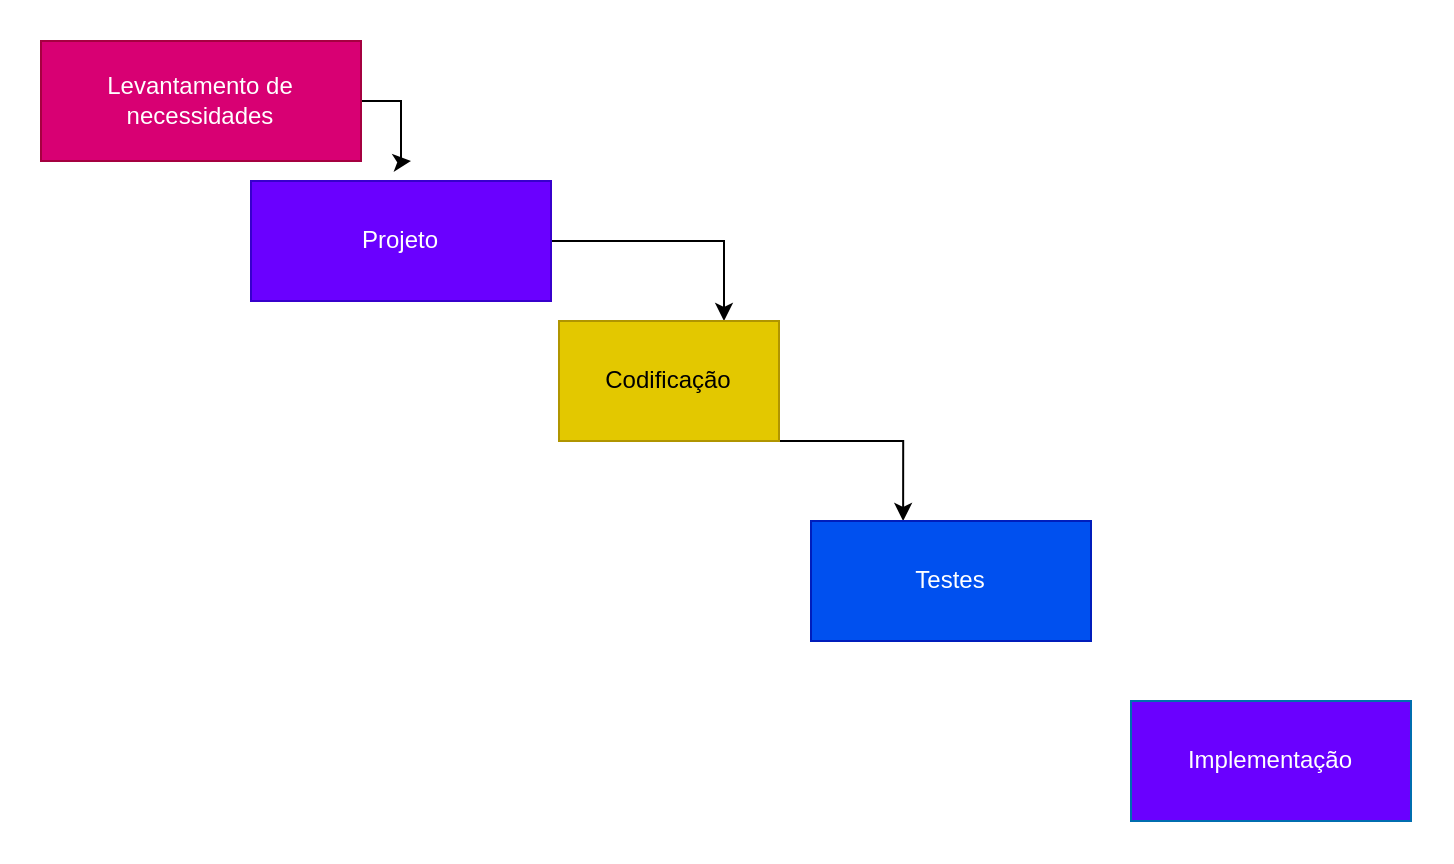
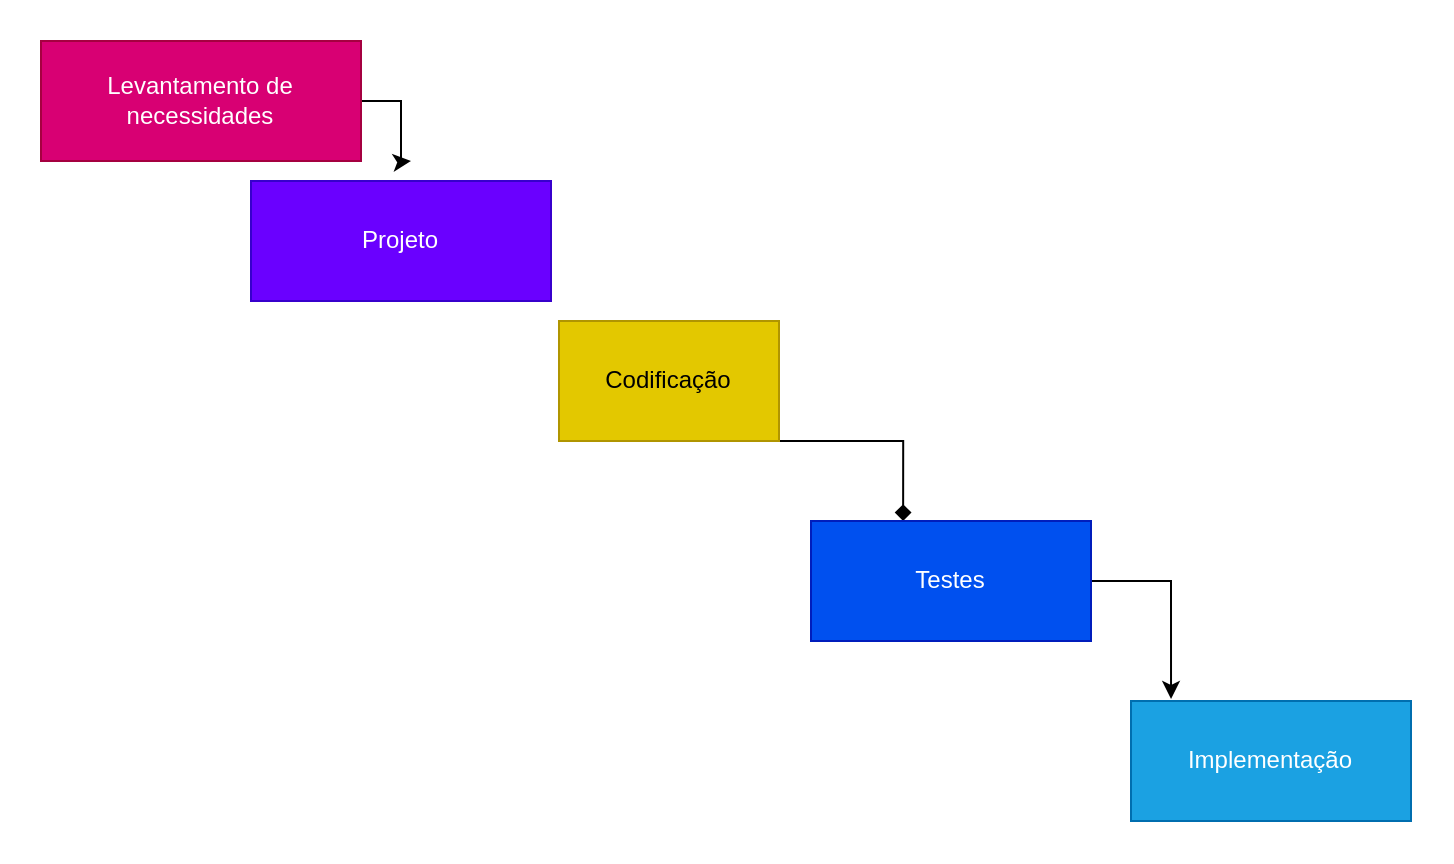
(671, 241) -> none
(903, 505) -> (903, 504)
none -> (1171, 593)
(1271, 761) -> (1271, 761)
